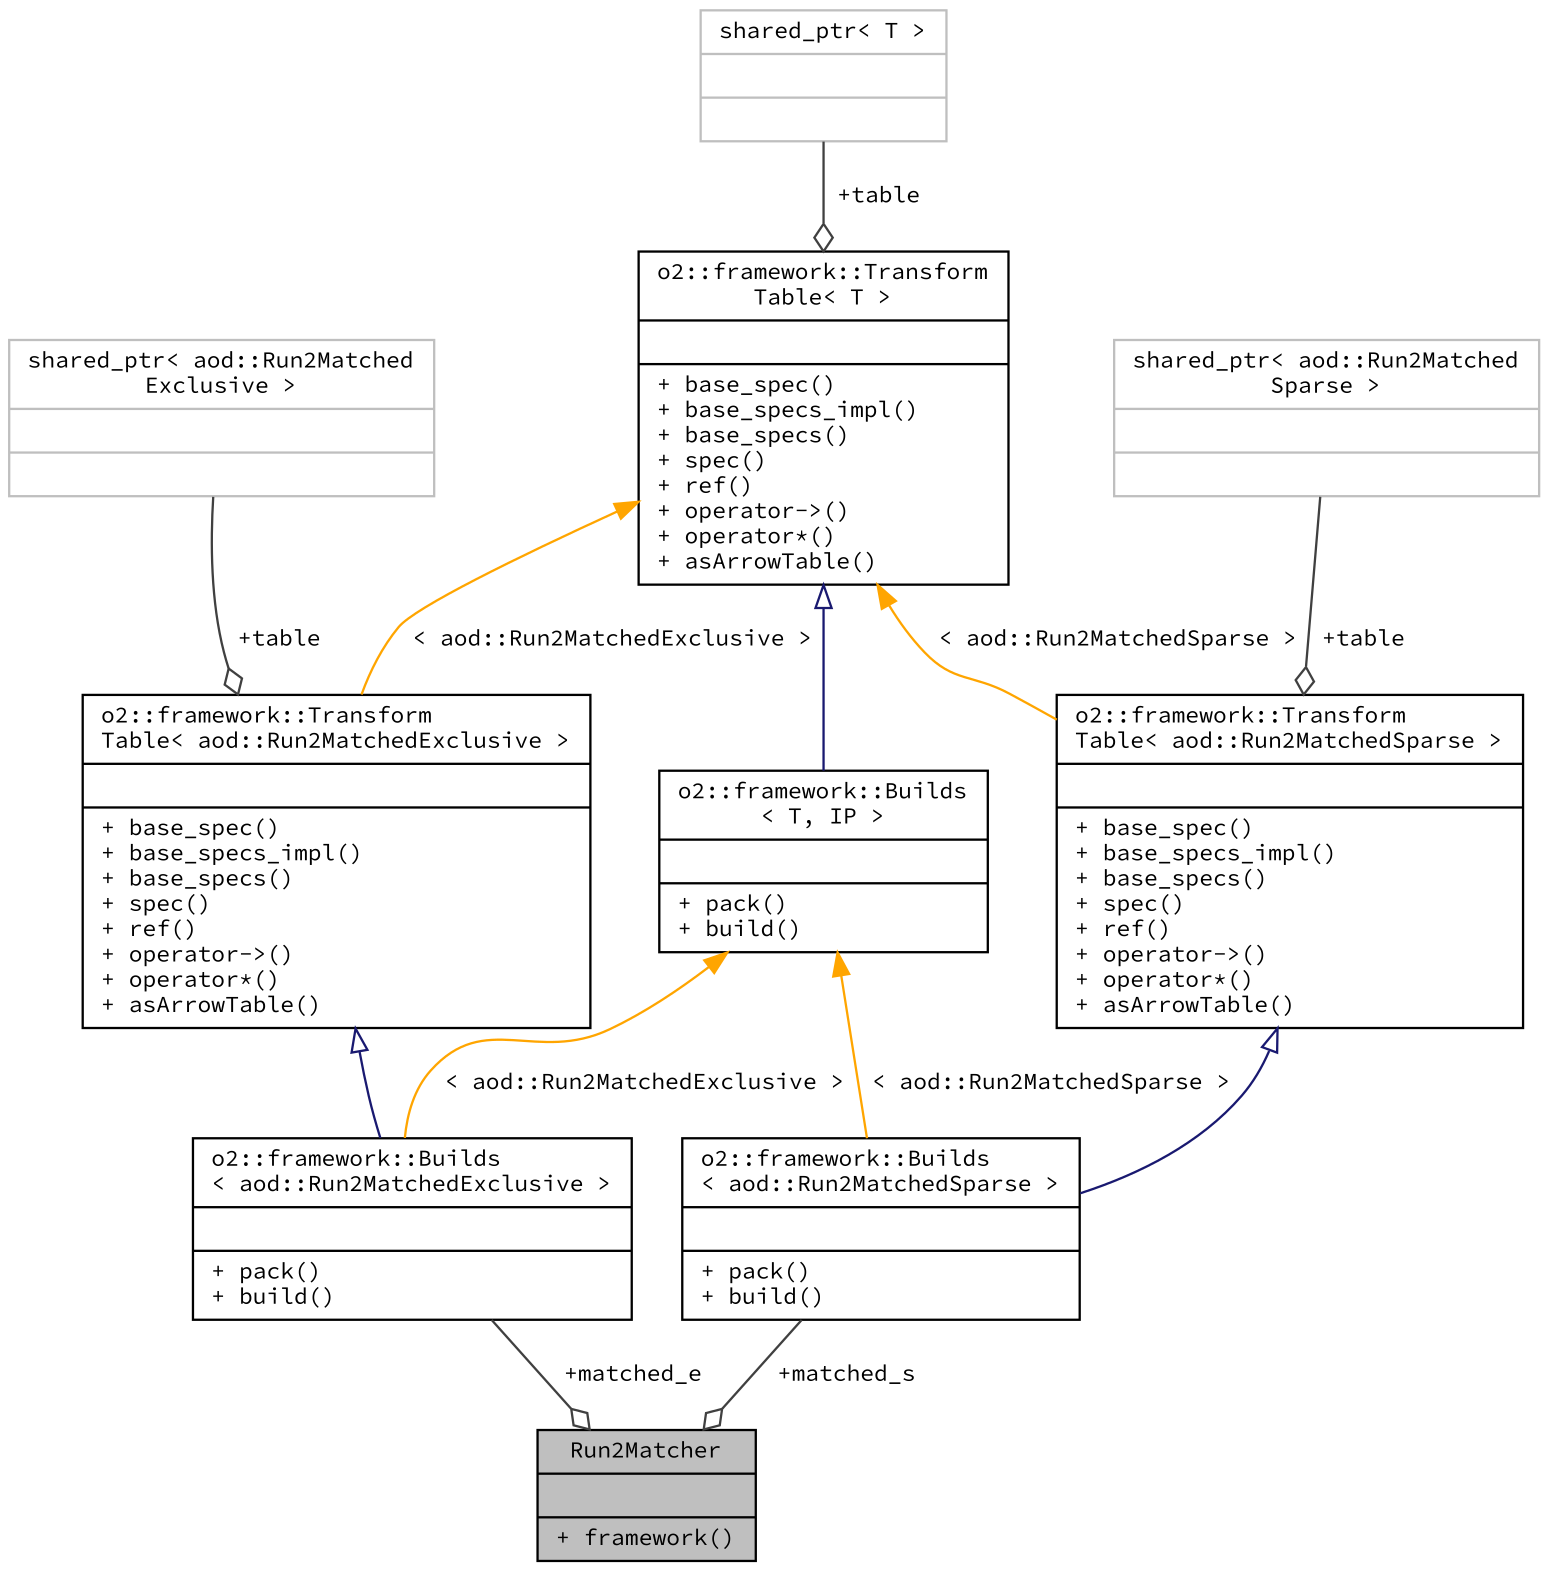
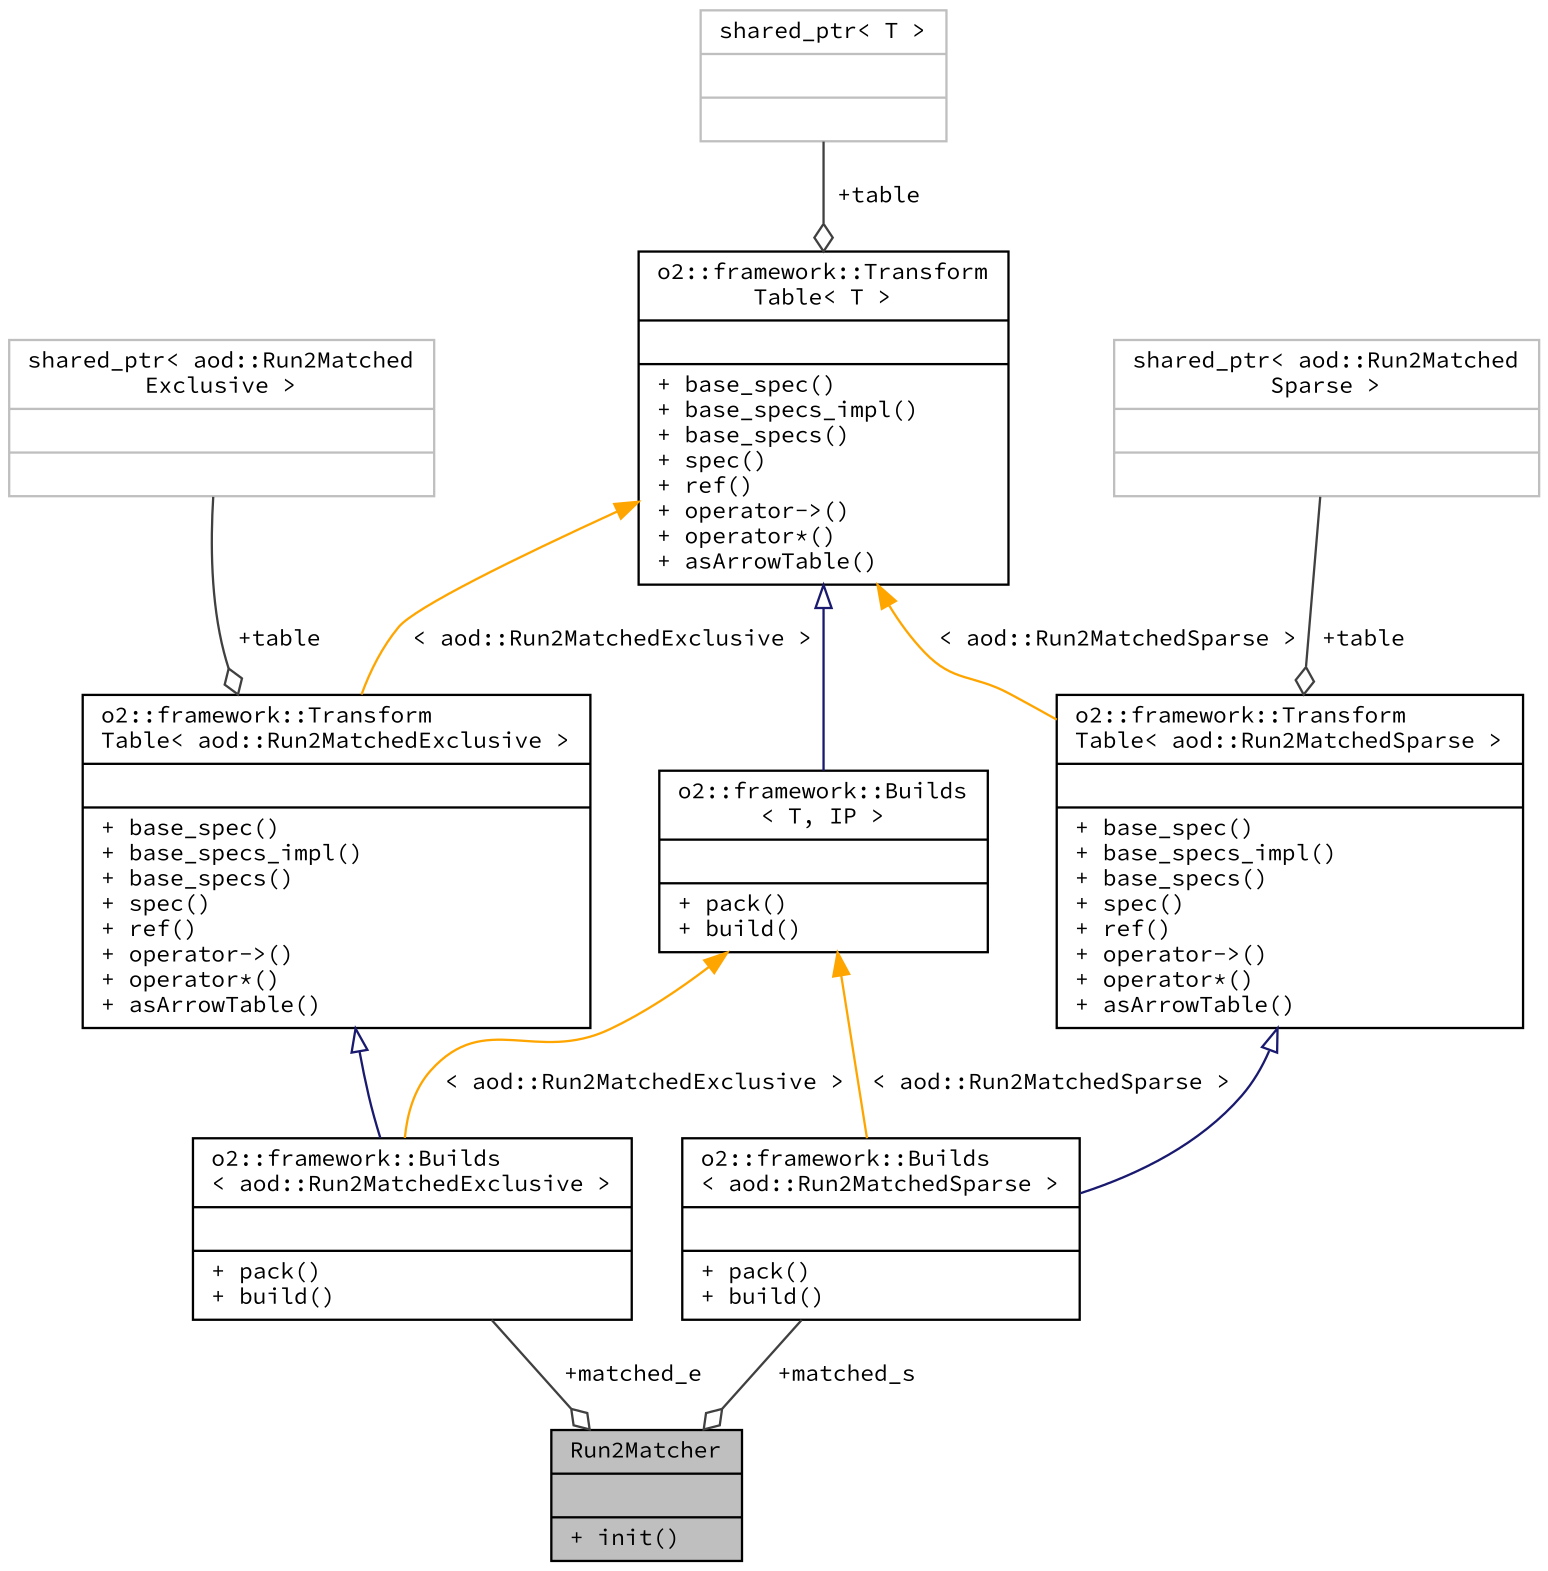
(647, 1538) -> (626, 1538)
